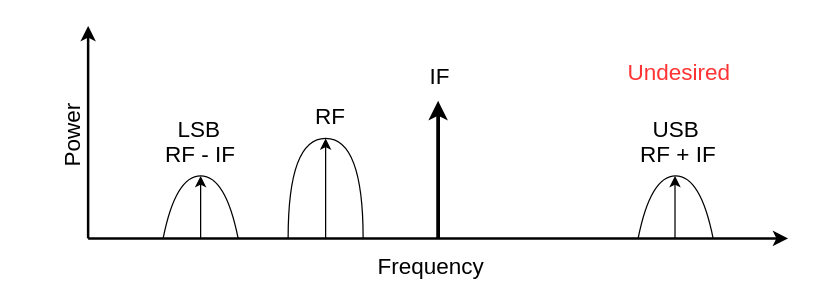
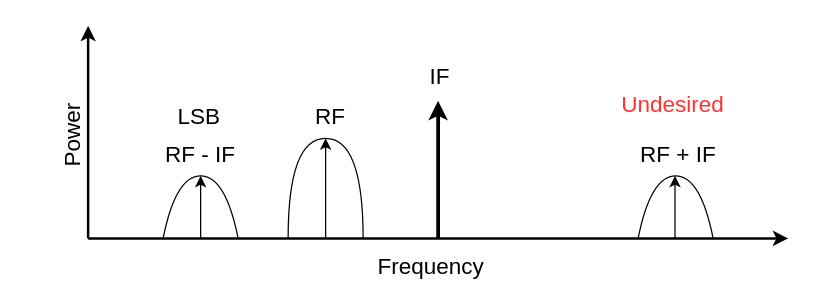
(688, 69) -> (682, 101)
(207, 126) -> (207, 113)
(682, 126) -> none
